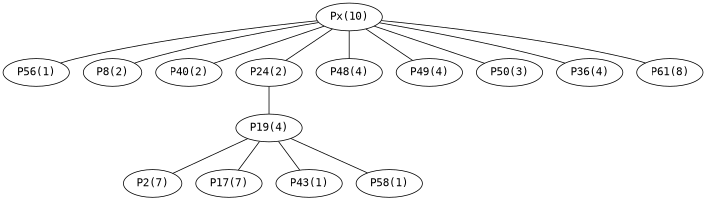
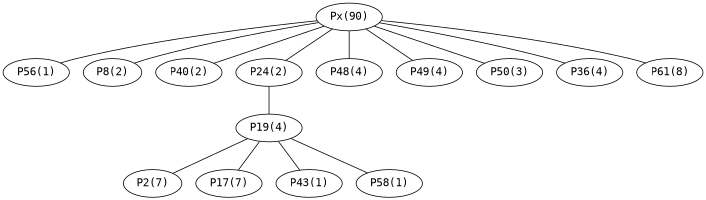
(349, 17) -> (349, 17)
